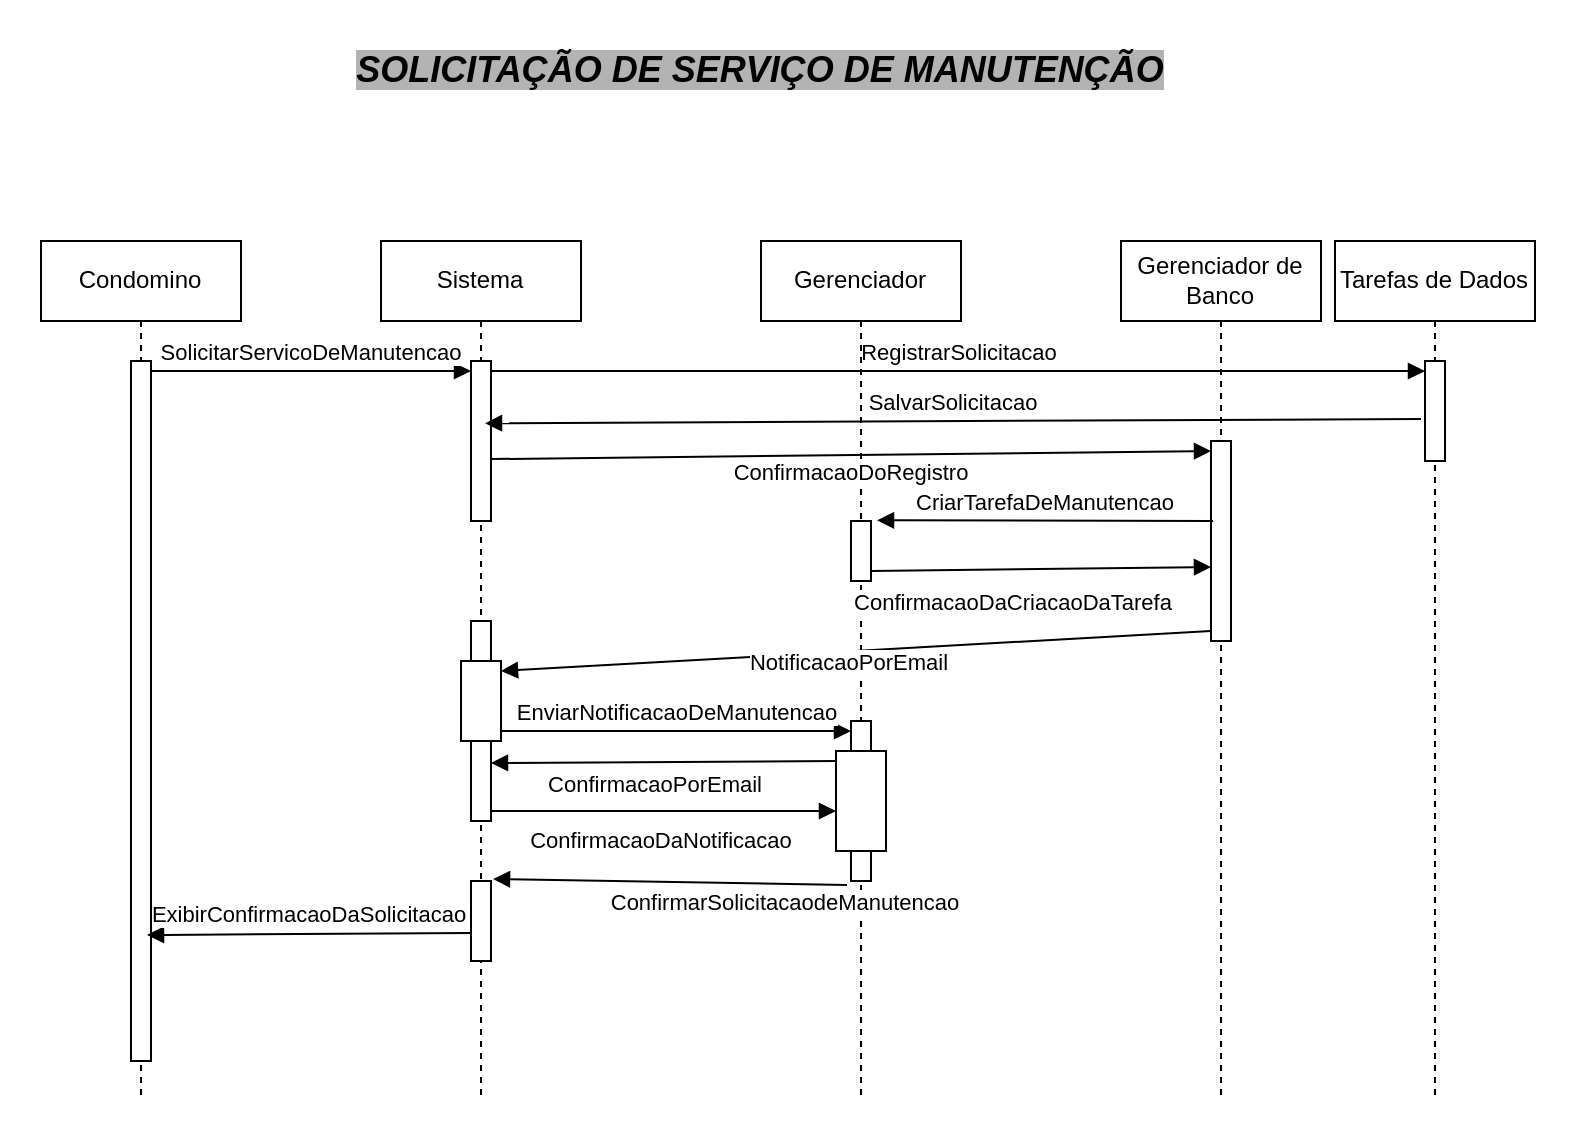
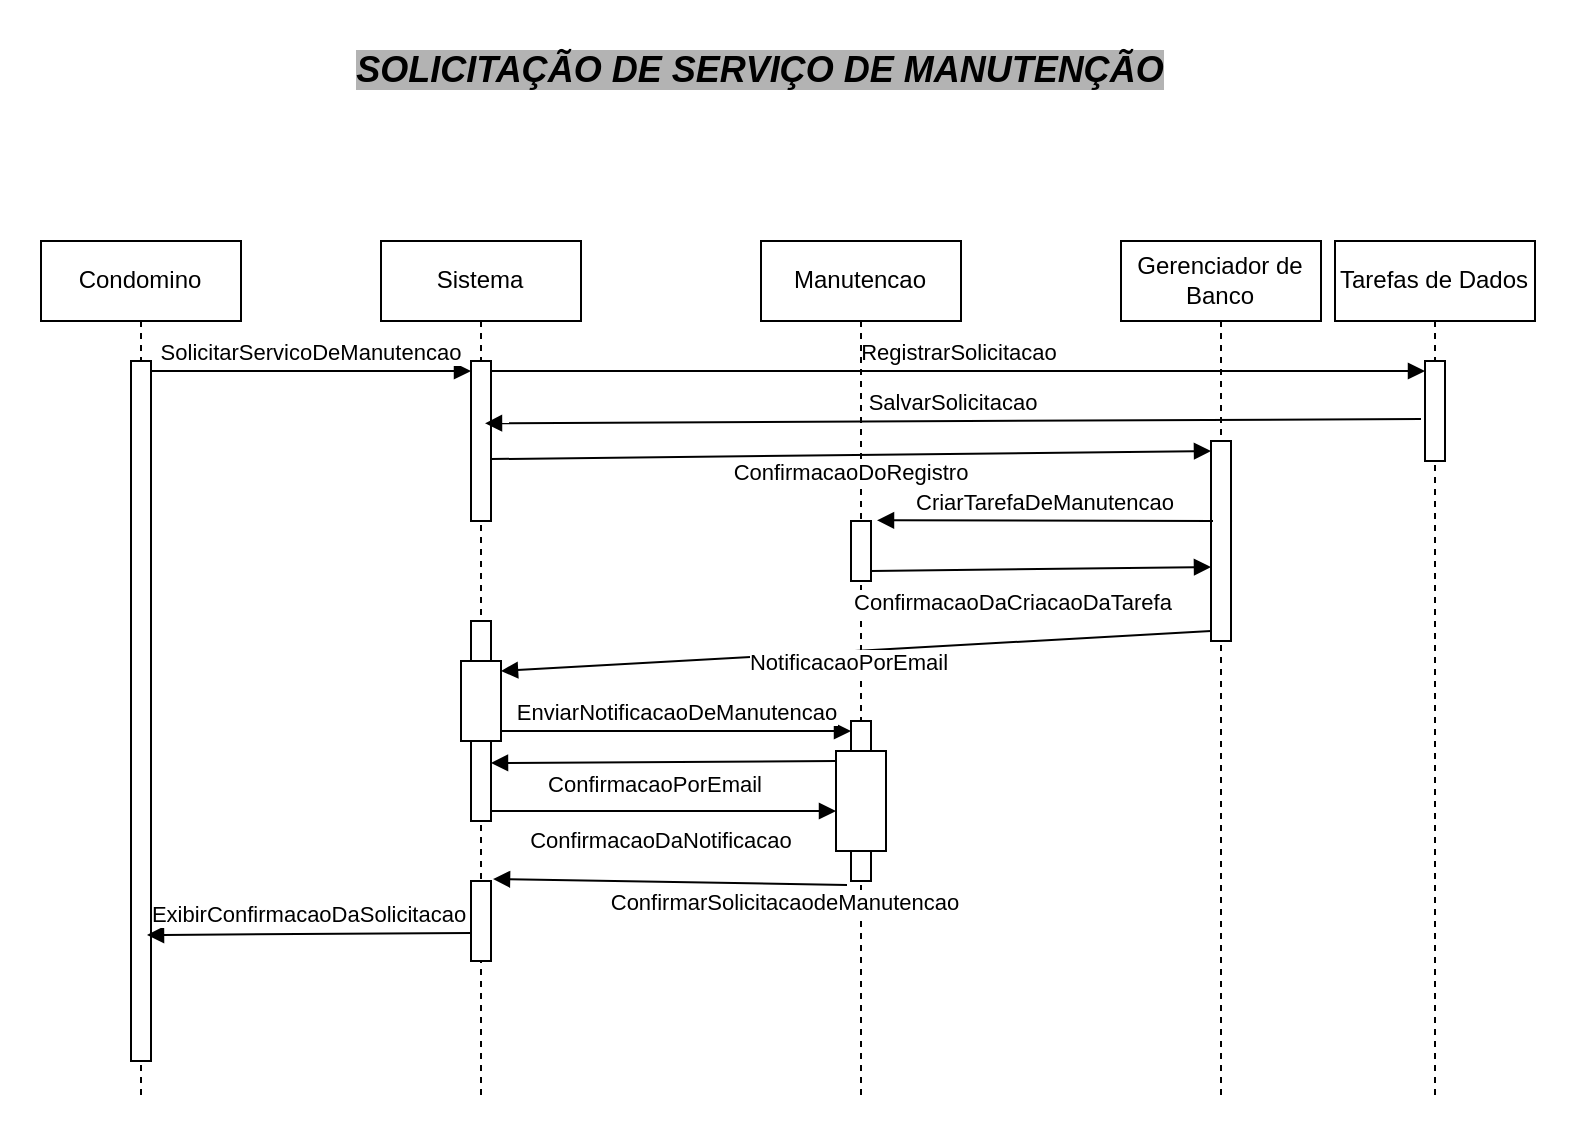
(861, 281) -> (861, 281)
